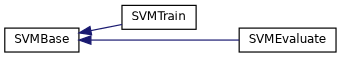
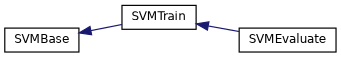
(165, 40) -> (224, 29)
